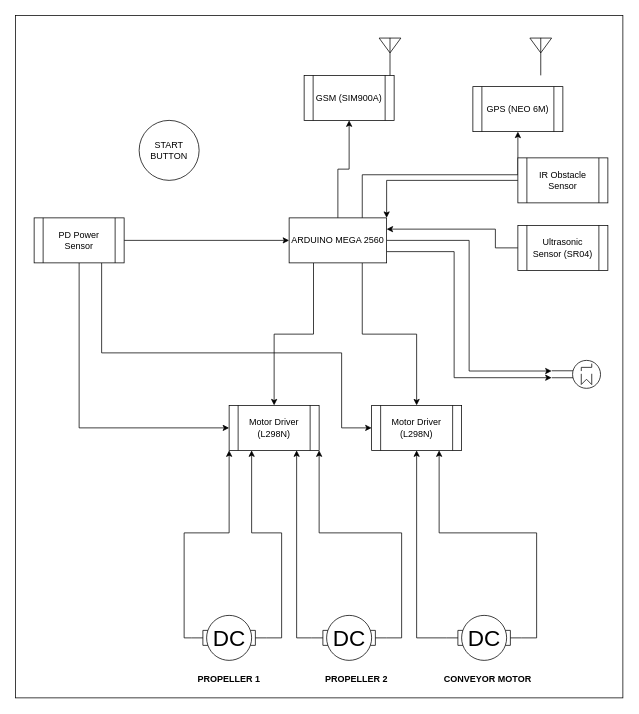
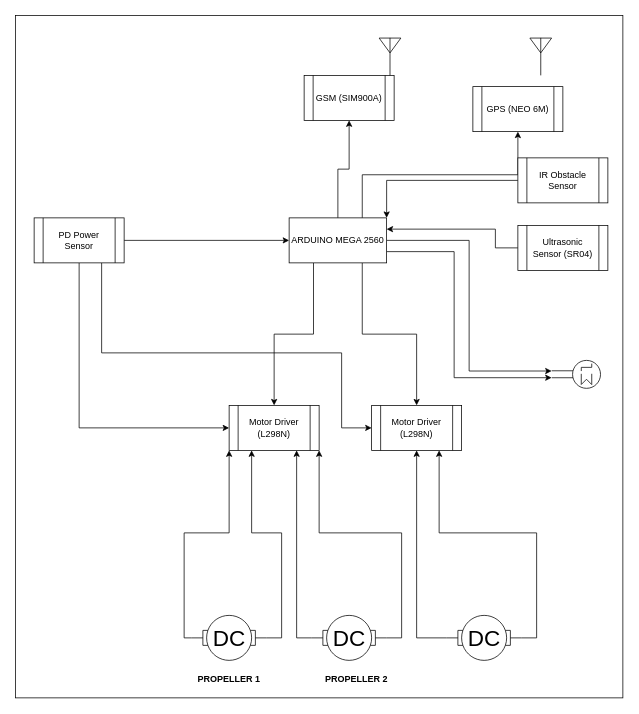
(169, 150) -> none
(488, 679) -> none
